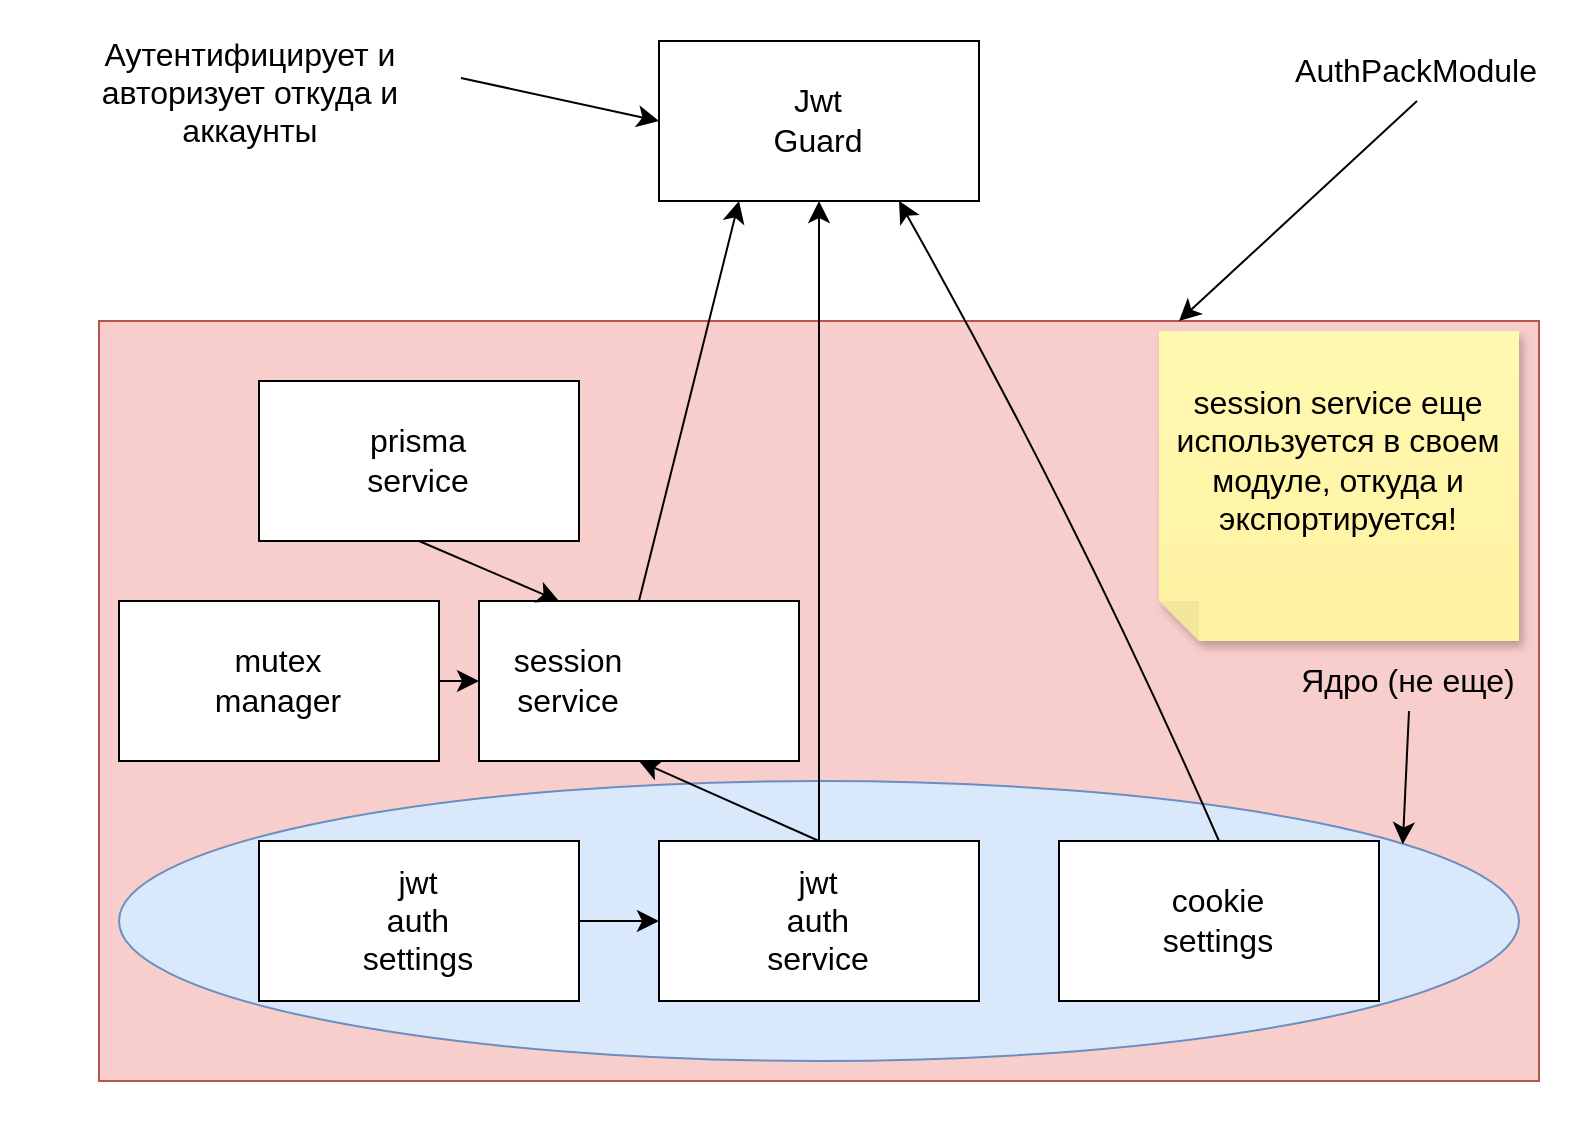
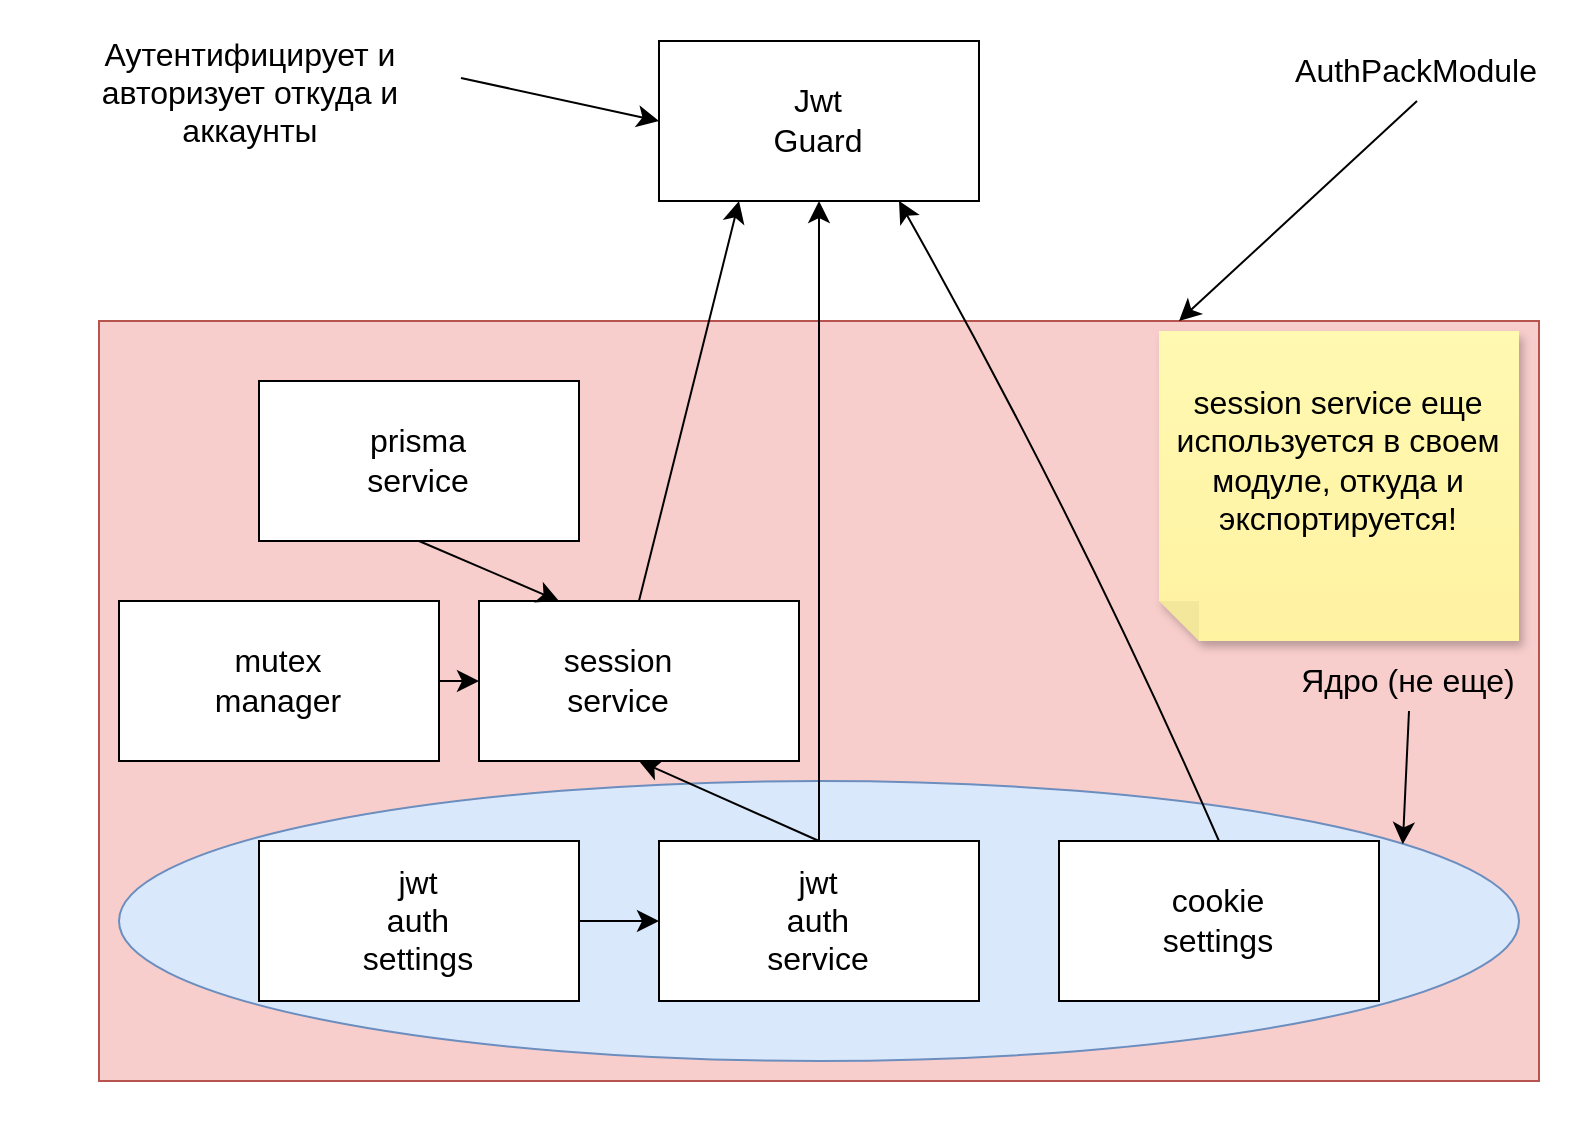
(569, 681) -> (619, 681)
